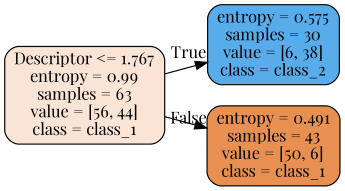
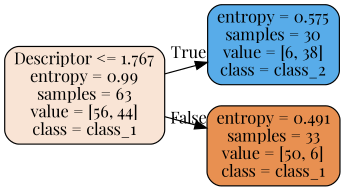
(274, 146) -> (274, 146)
